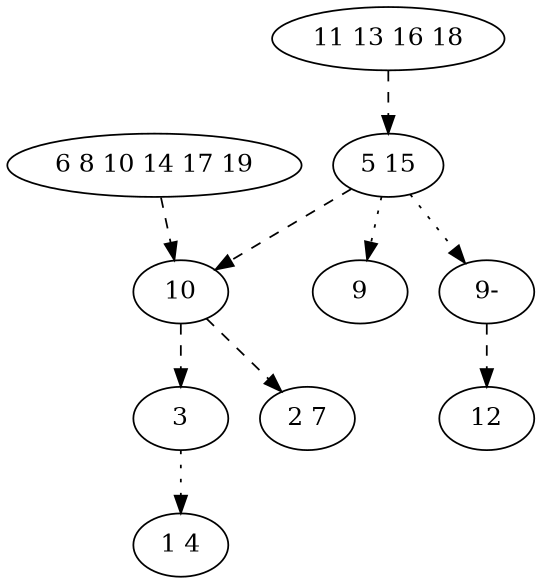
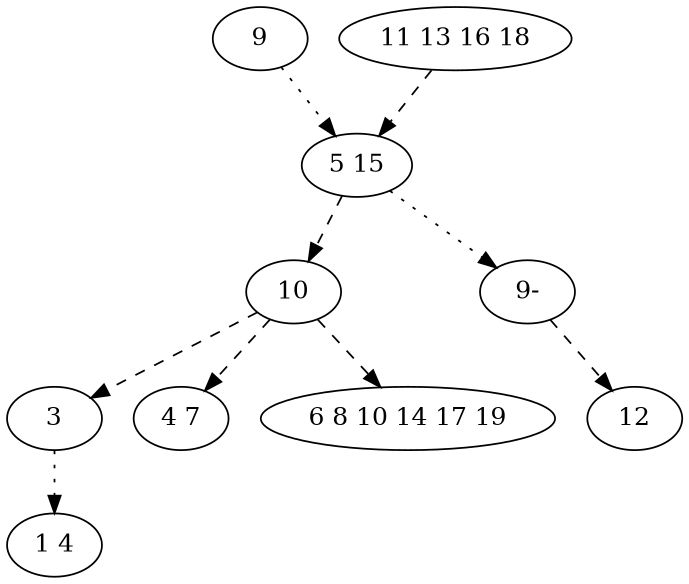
(166, 220) -> (343, 347)
(376, 220) -> (303, 95)
(307, 418) -> (181, 418)
